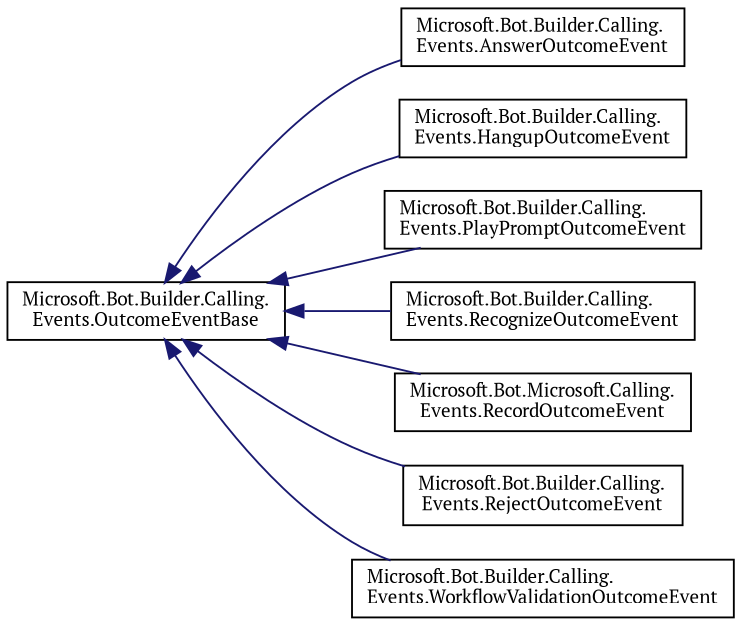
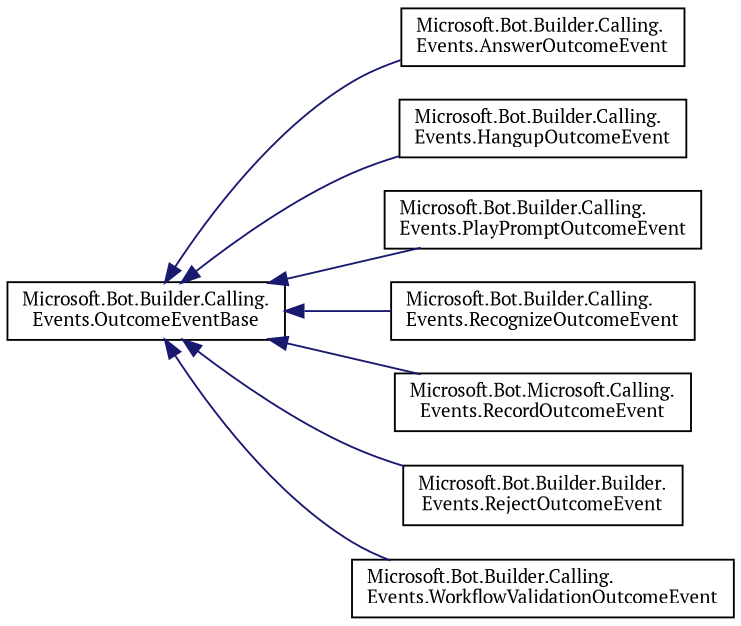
(543, 495) -> (543, 495)
